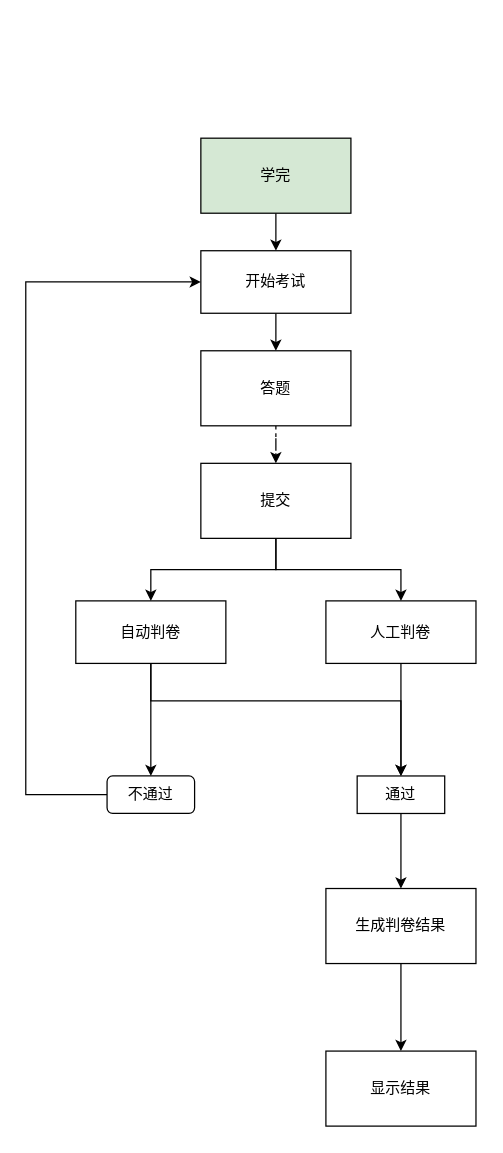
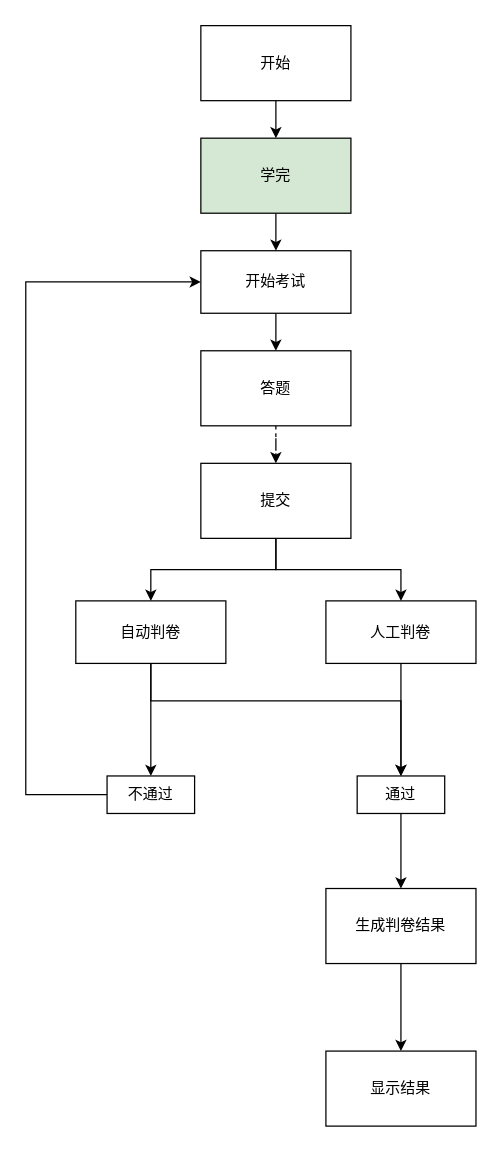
none -> (276, 63)
none -> (276, 115)
(151, 794) -> (151, 794)
